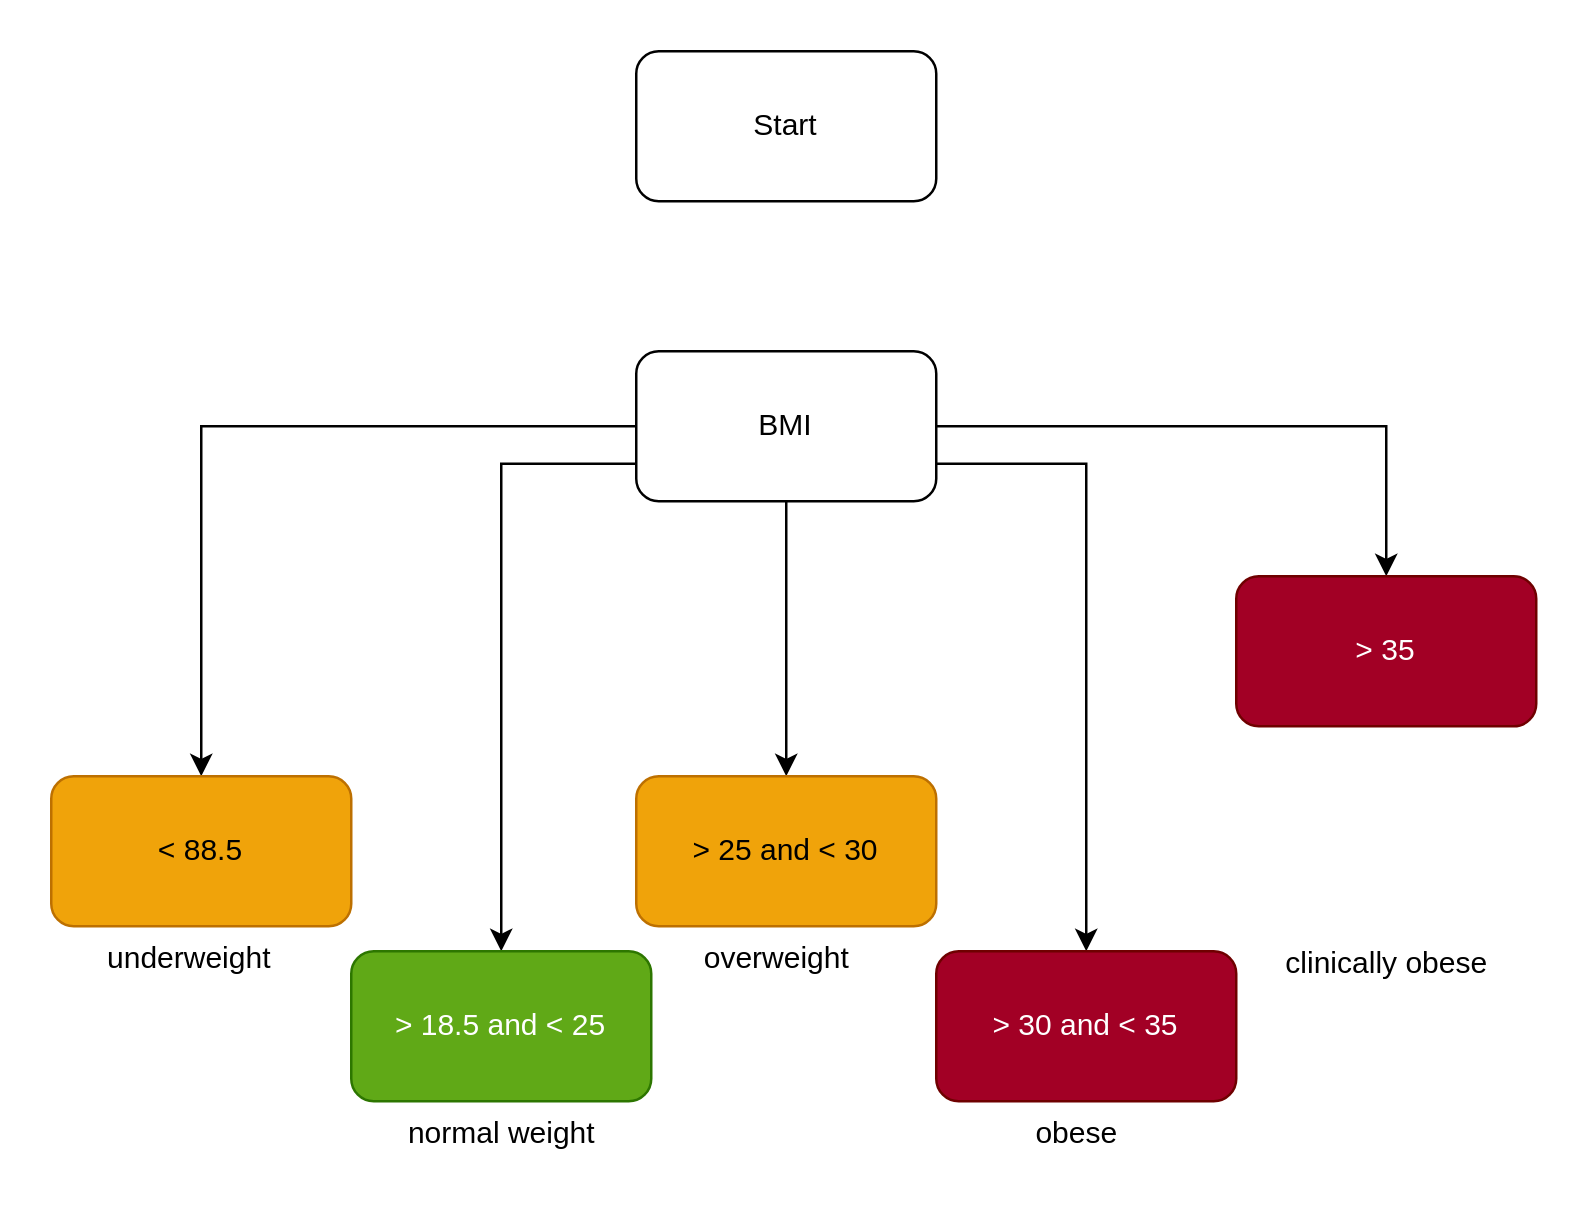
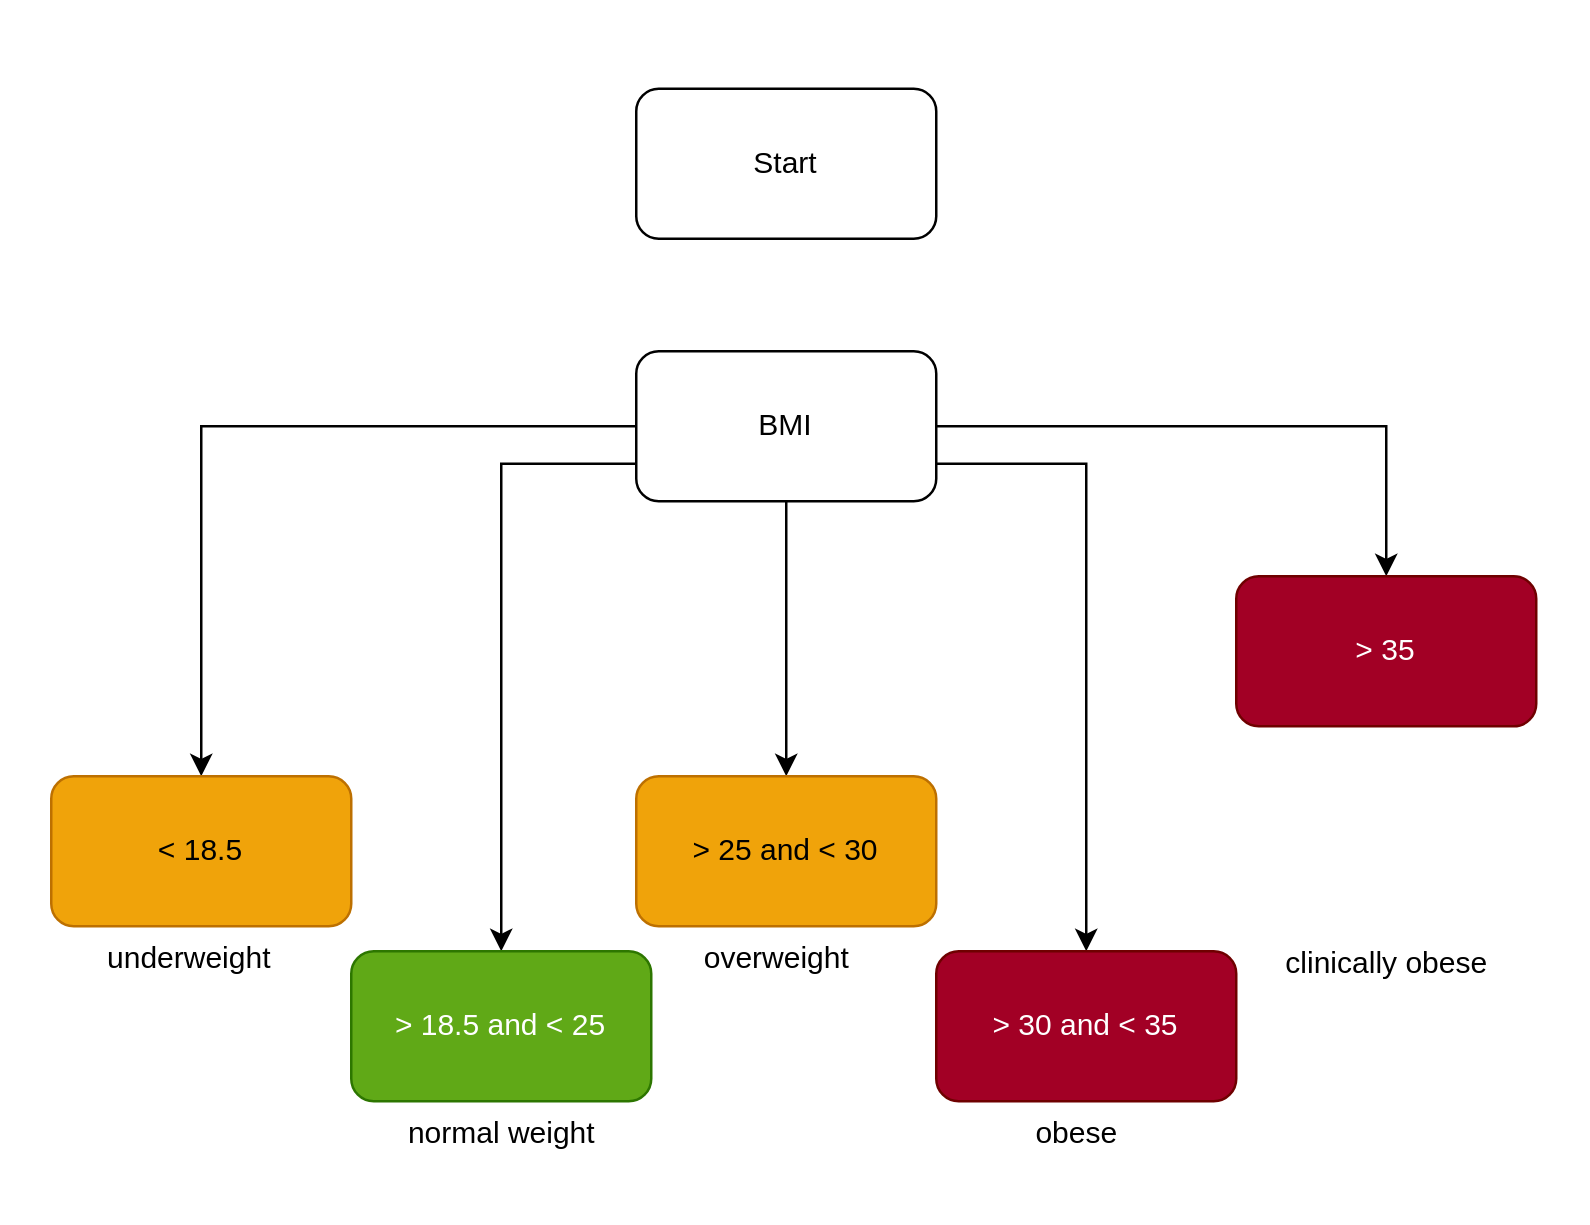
(786, 126) -> (786, 164)
(201, 851) -> (201, 851)
